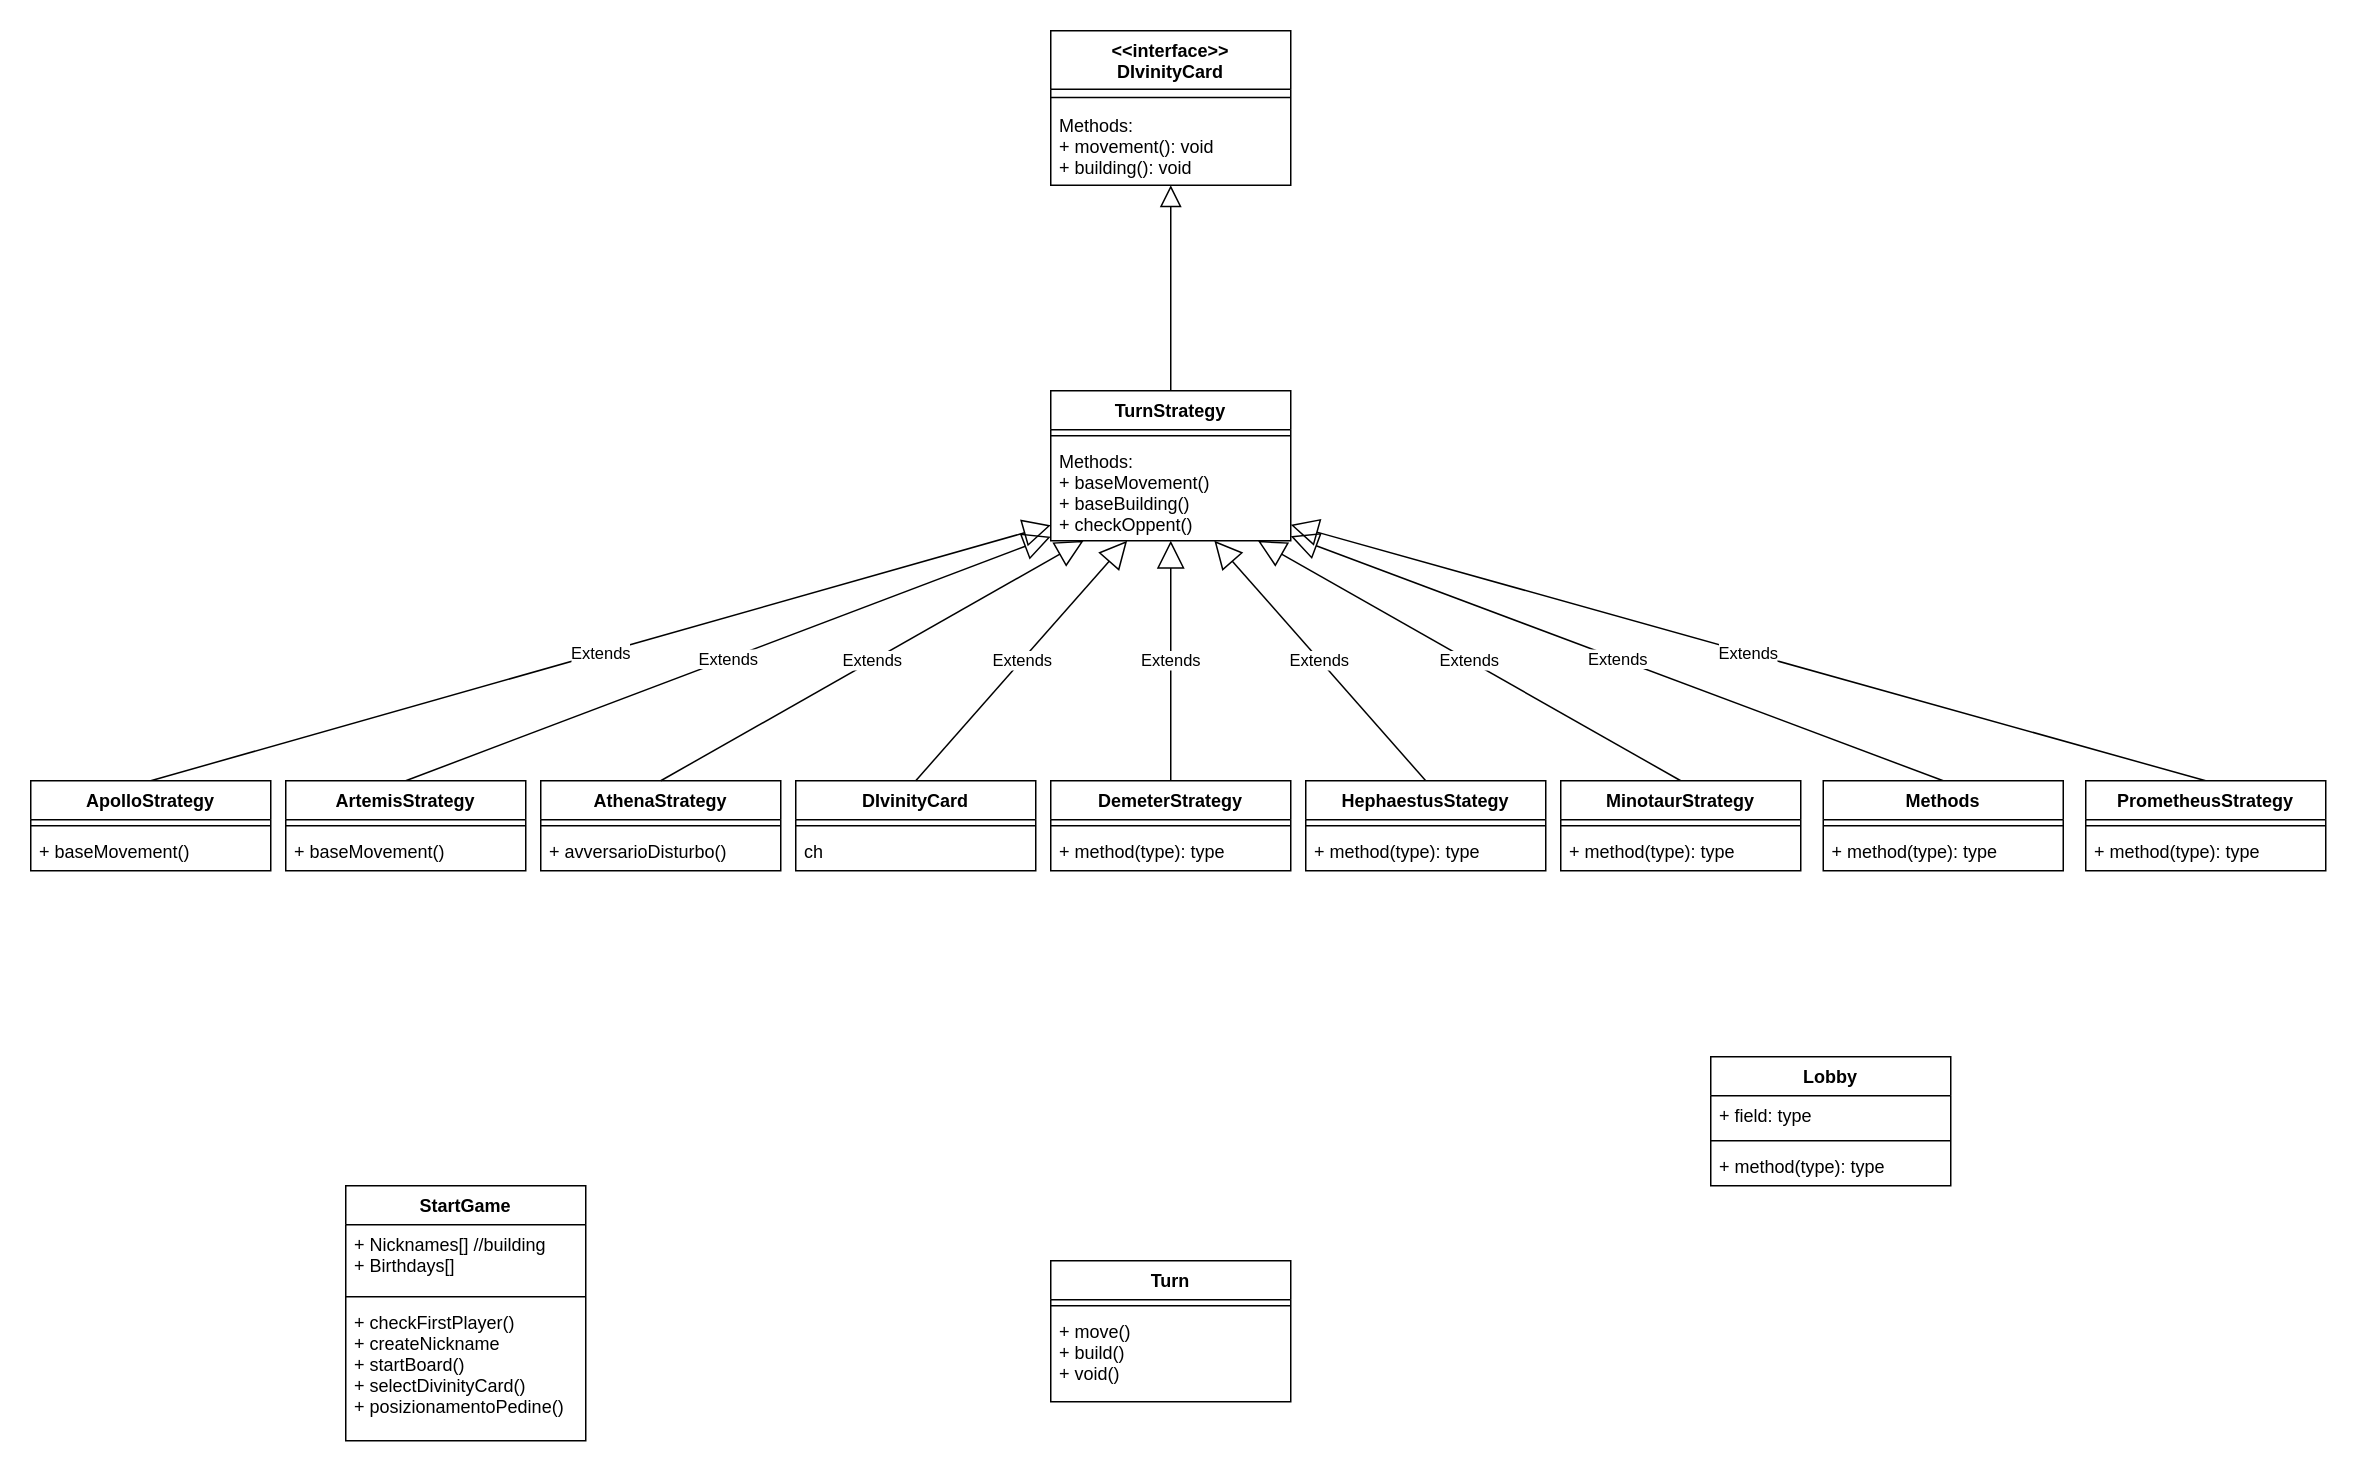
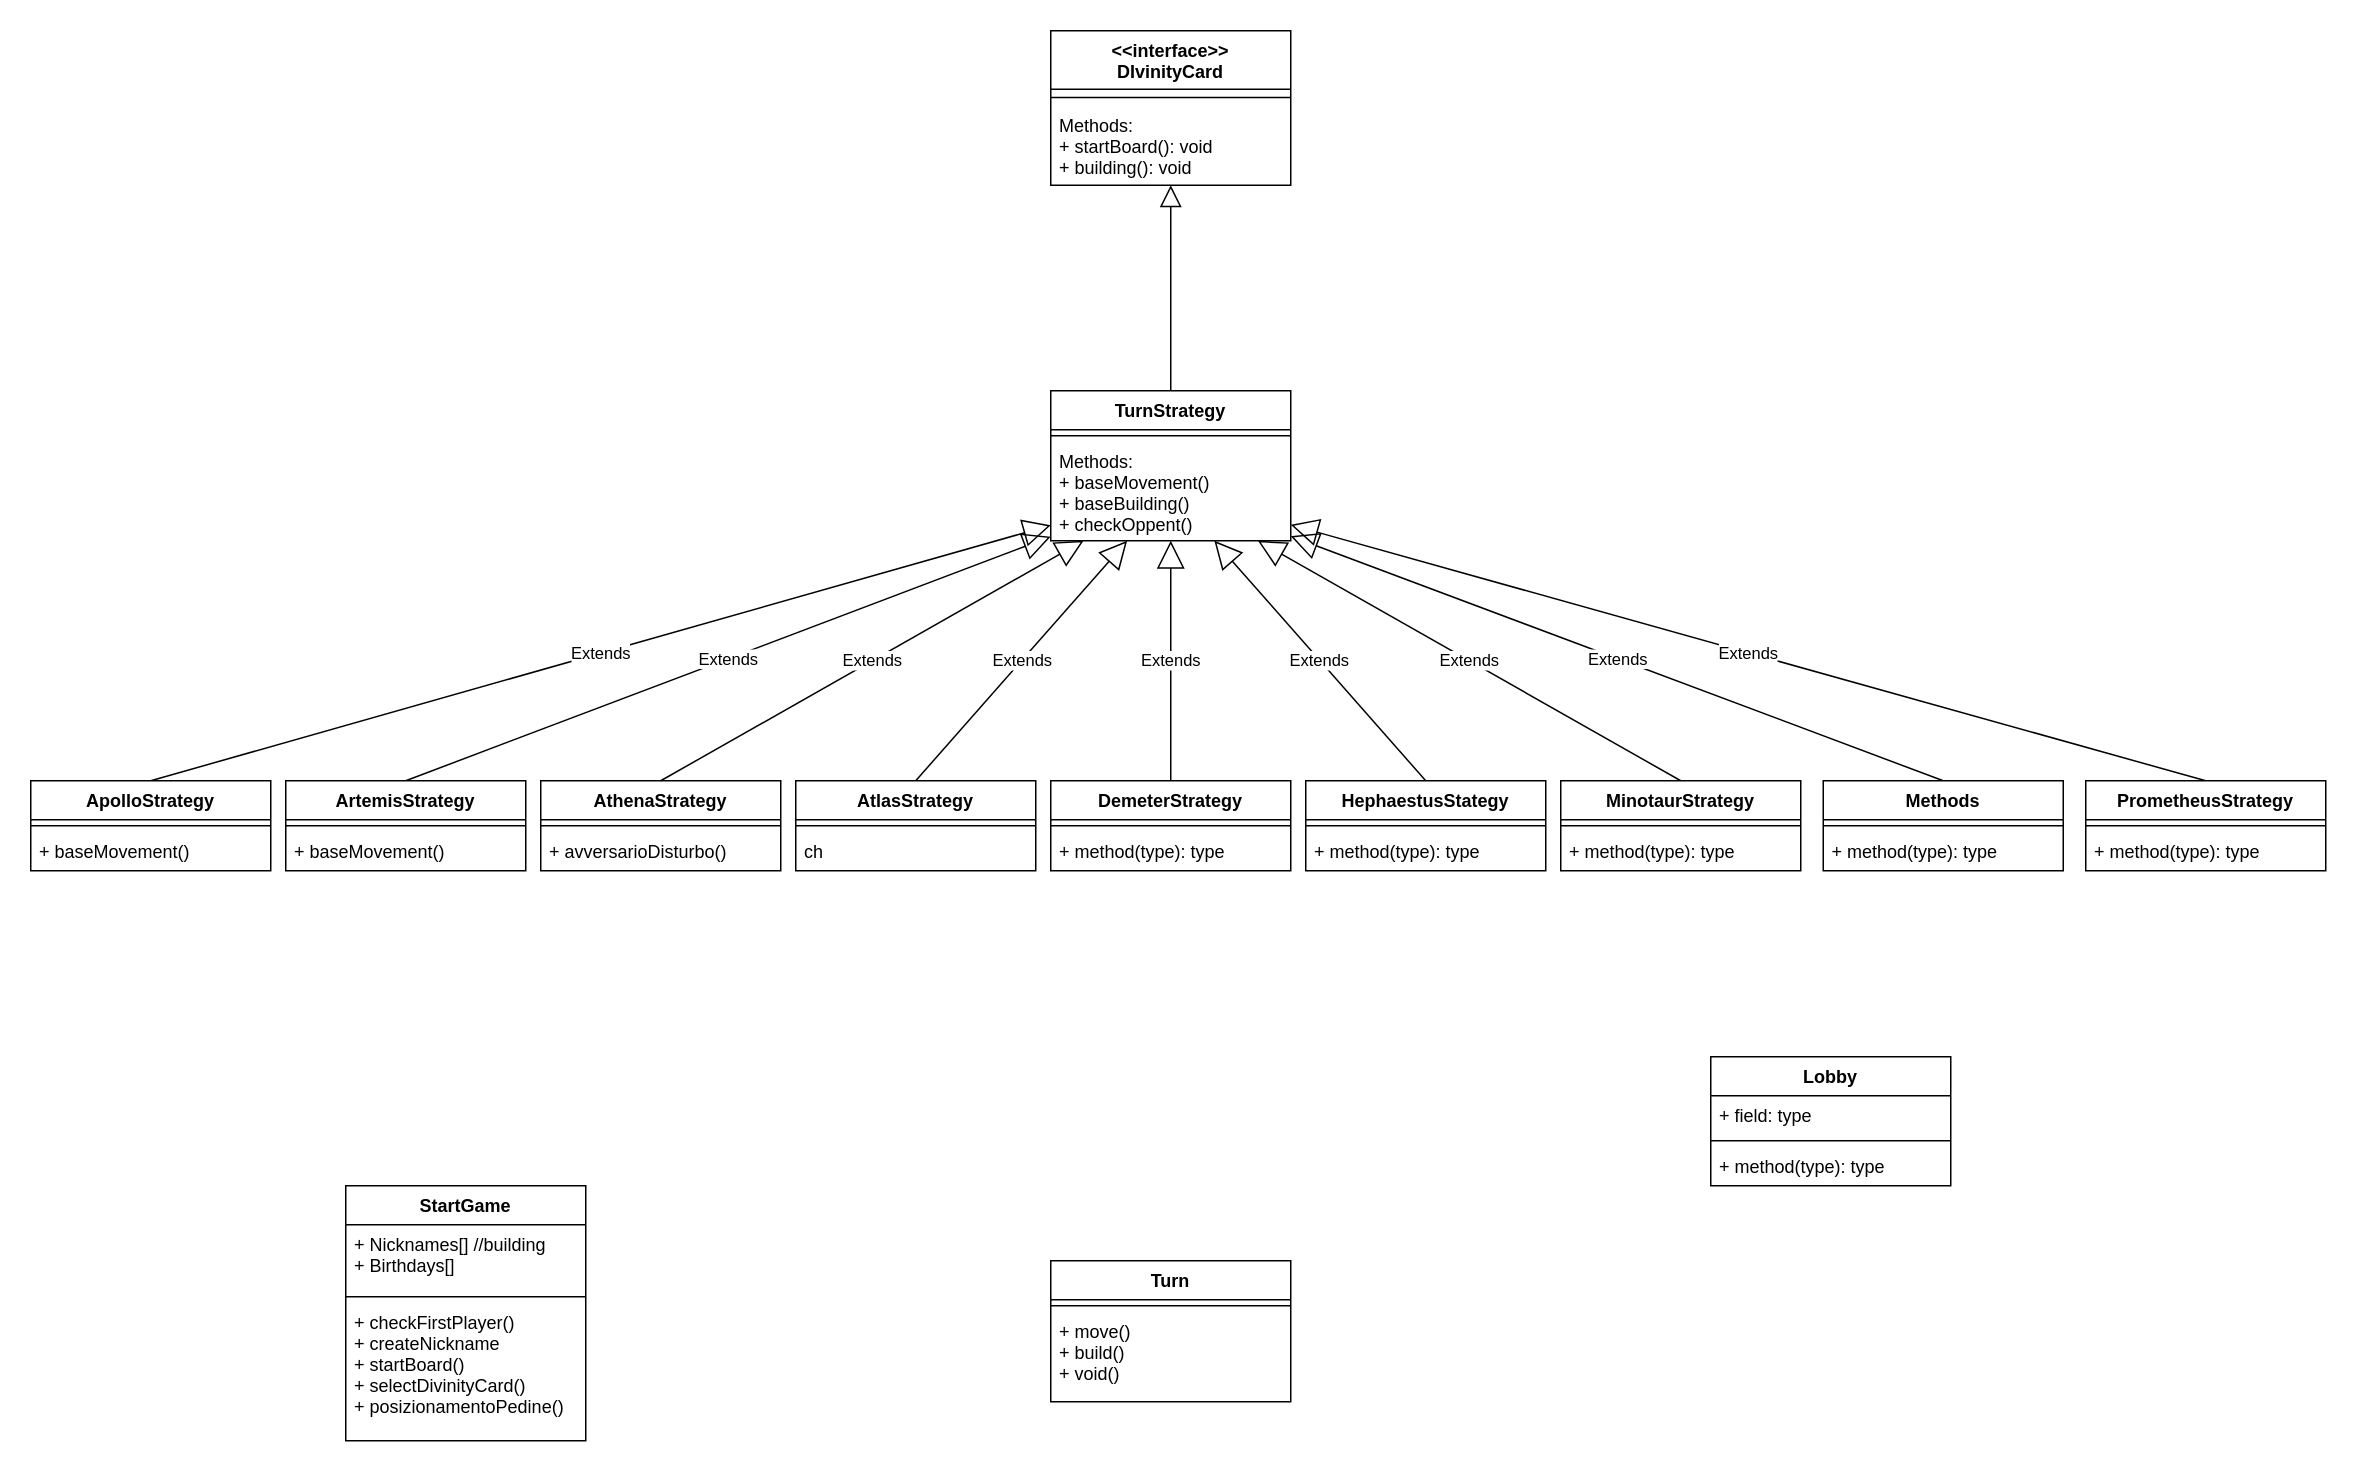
(1097, 126) -> (1097, 126)
(915, 801) -> (915, 801)
